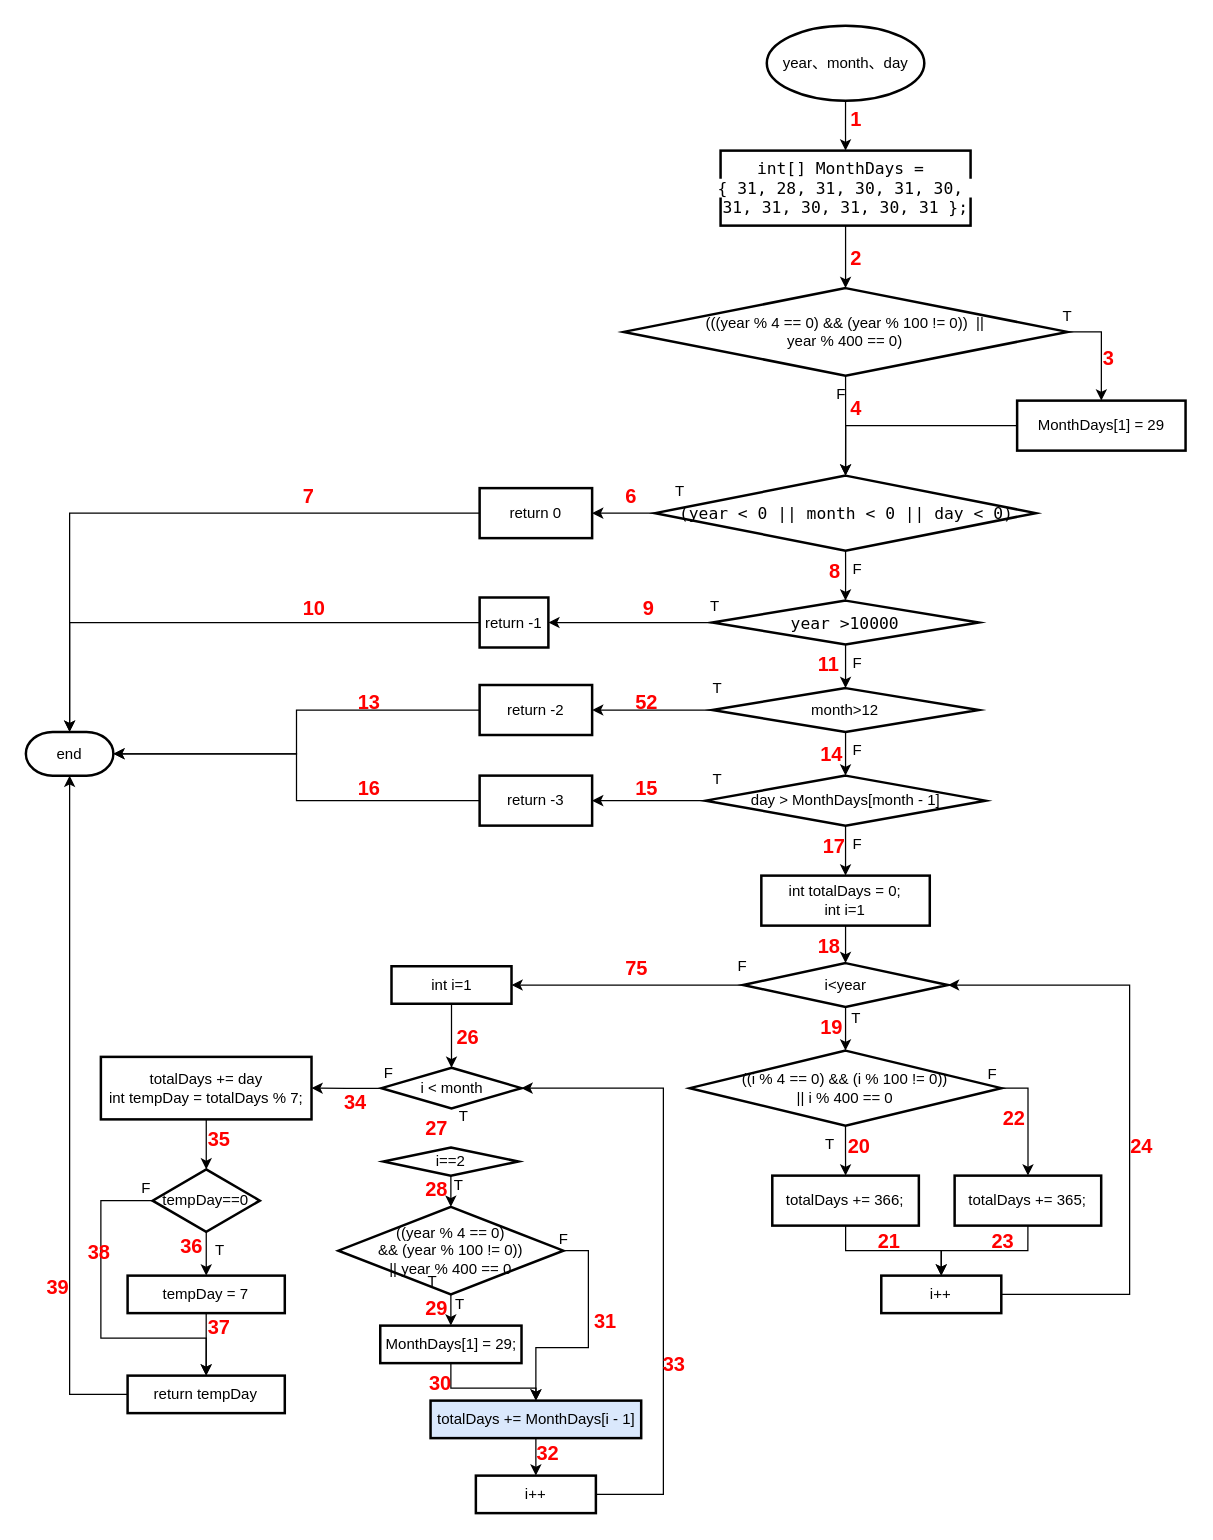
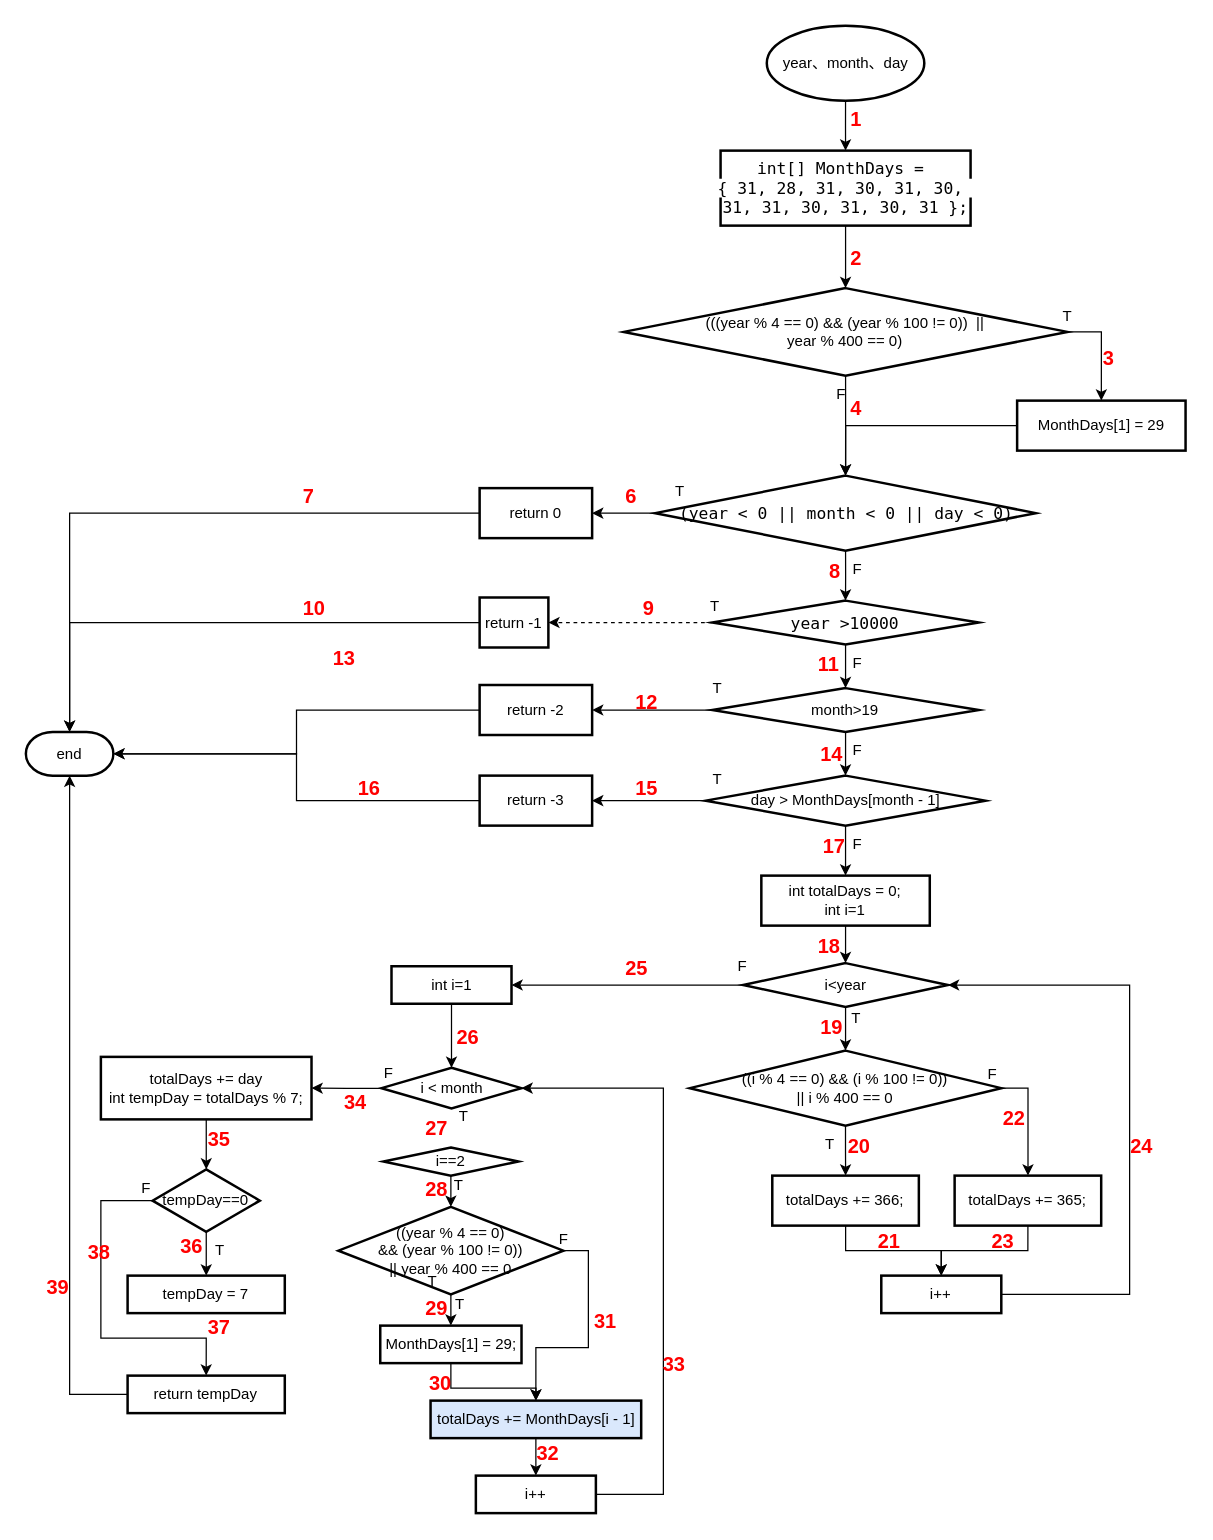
(632, 623) -> (632, 623)
(644, 700) -> (644, 700)
(369, 701) -> (344, 657)
(845, 711) -> (845, 711)
(634, 966) -> (634, 966)
(206, 1324) -> none
